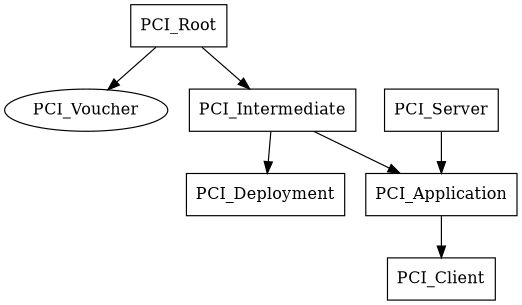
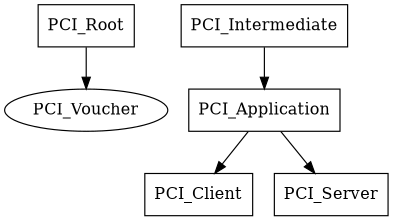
(221, 64) -> none
(441, 147) -> (294, 148)
(266, 195) -> none
